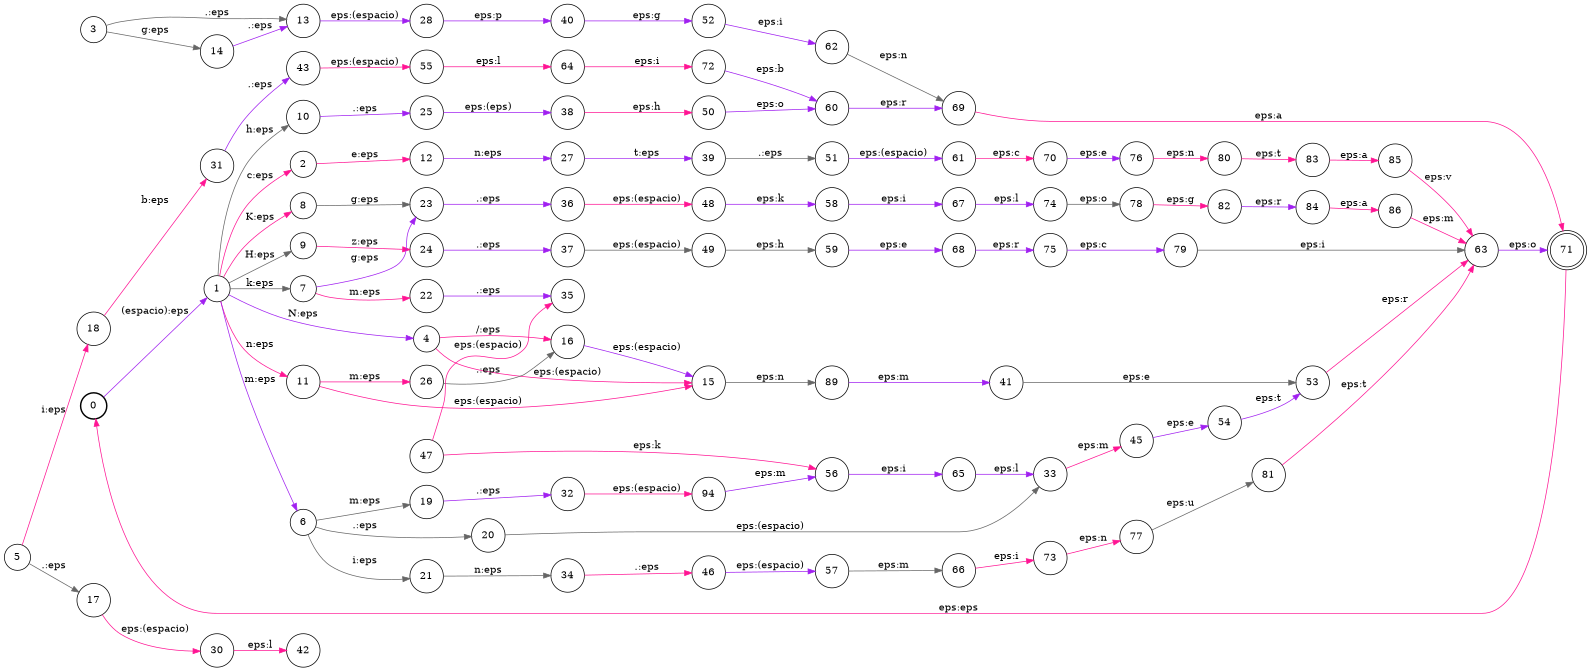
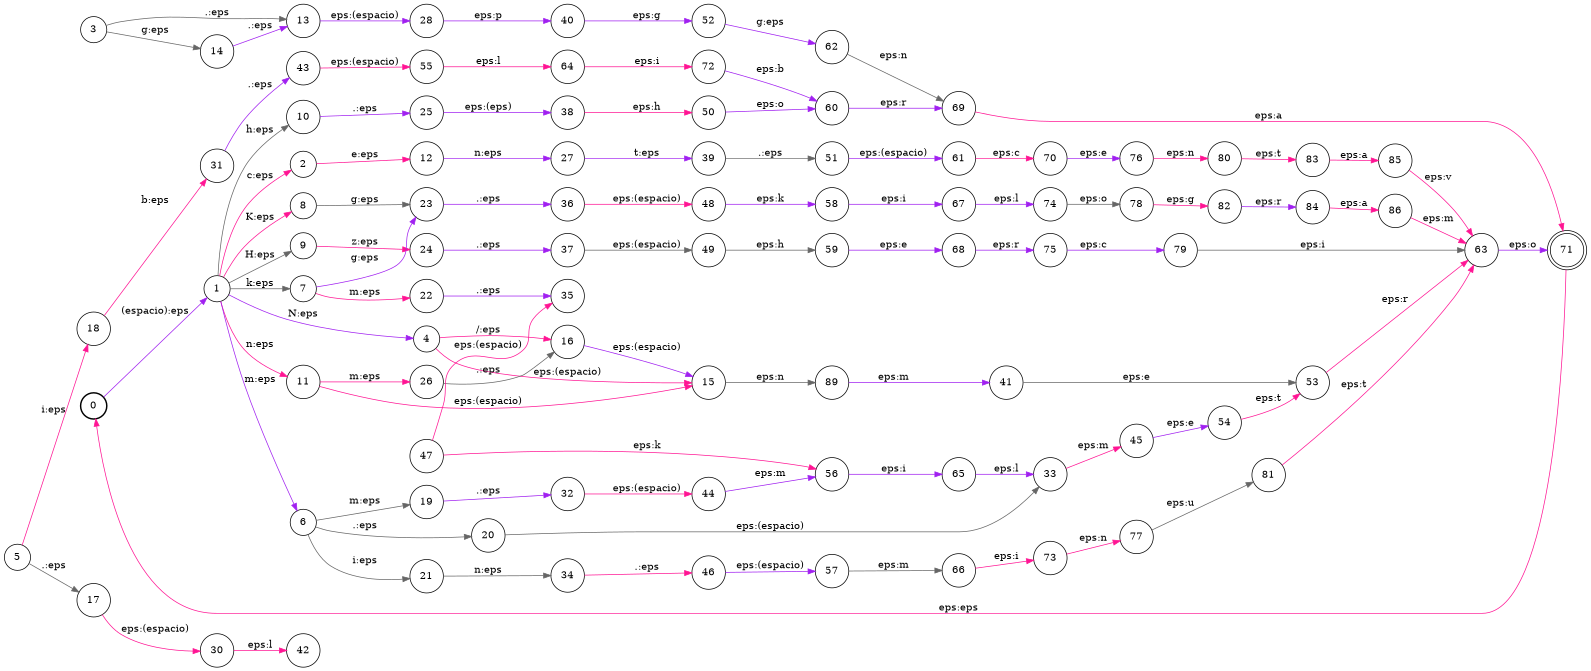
(770, 22) -> (770, 22)
(1269, 411) -> (1269, 411)
(709, 494) -> (709, 494)
